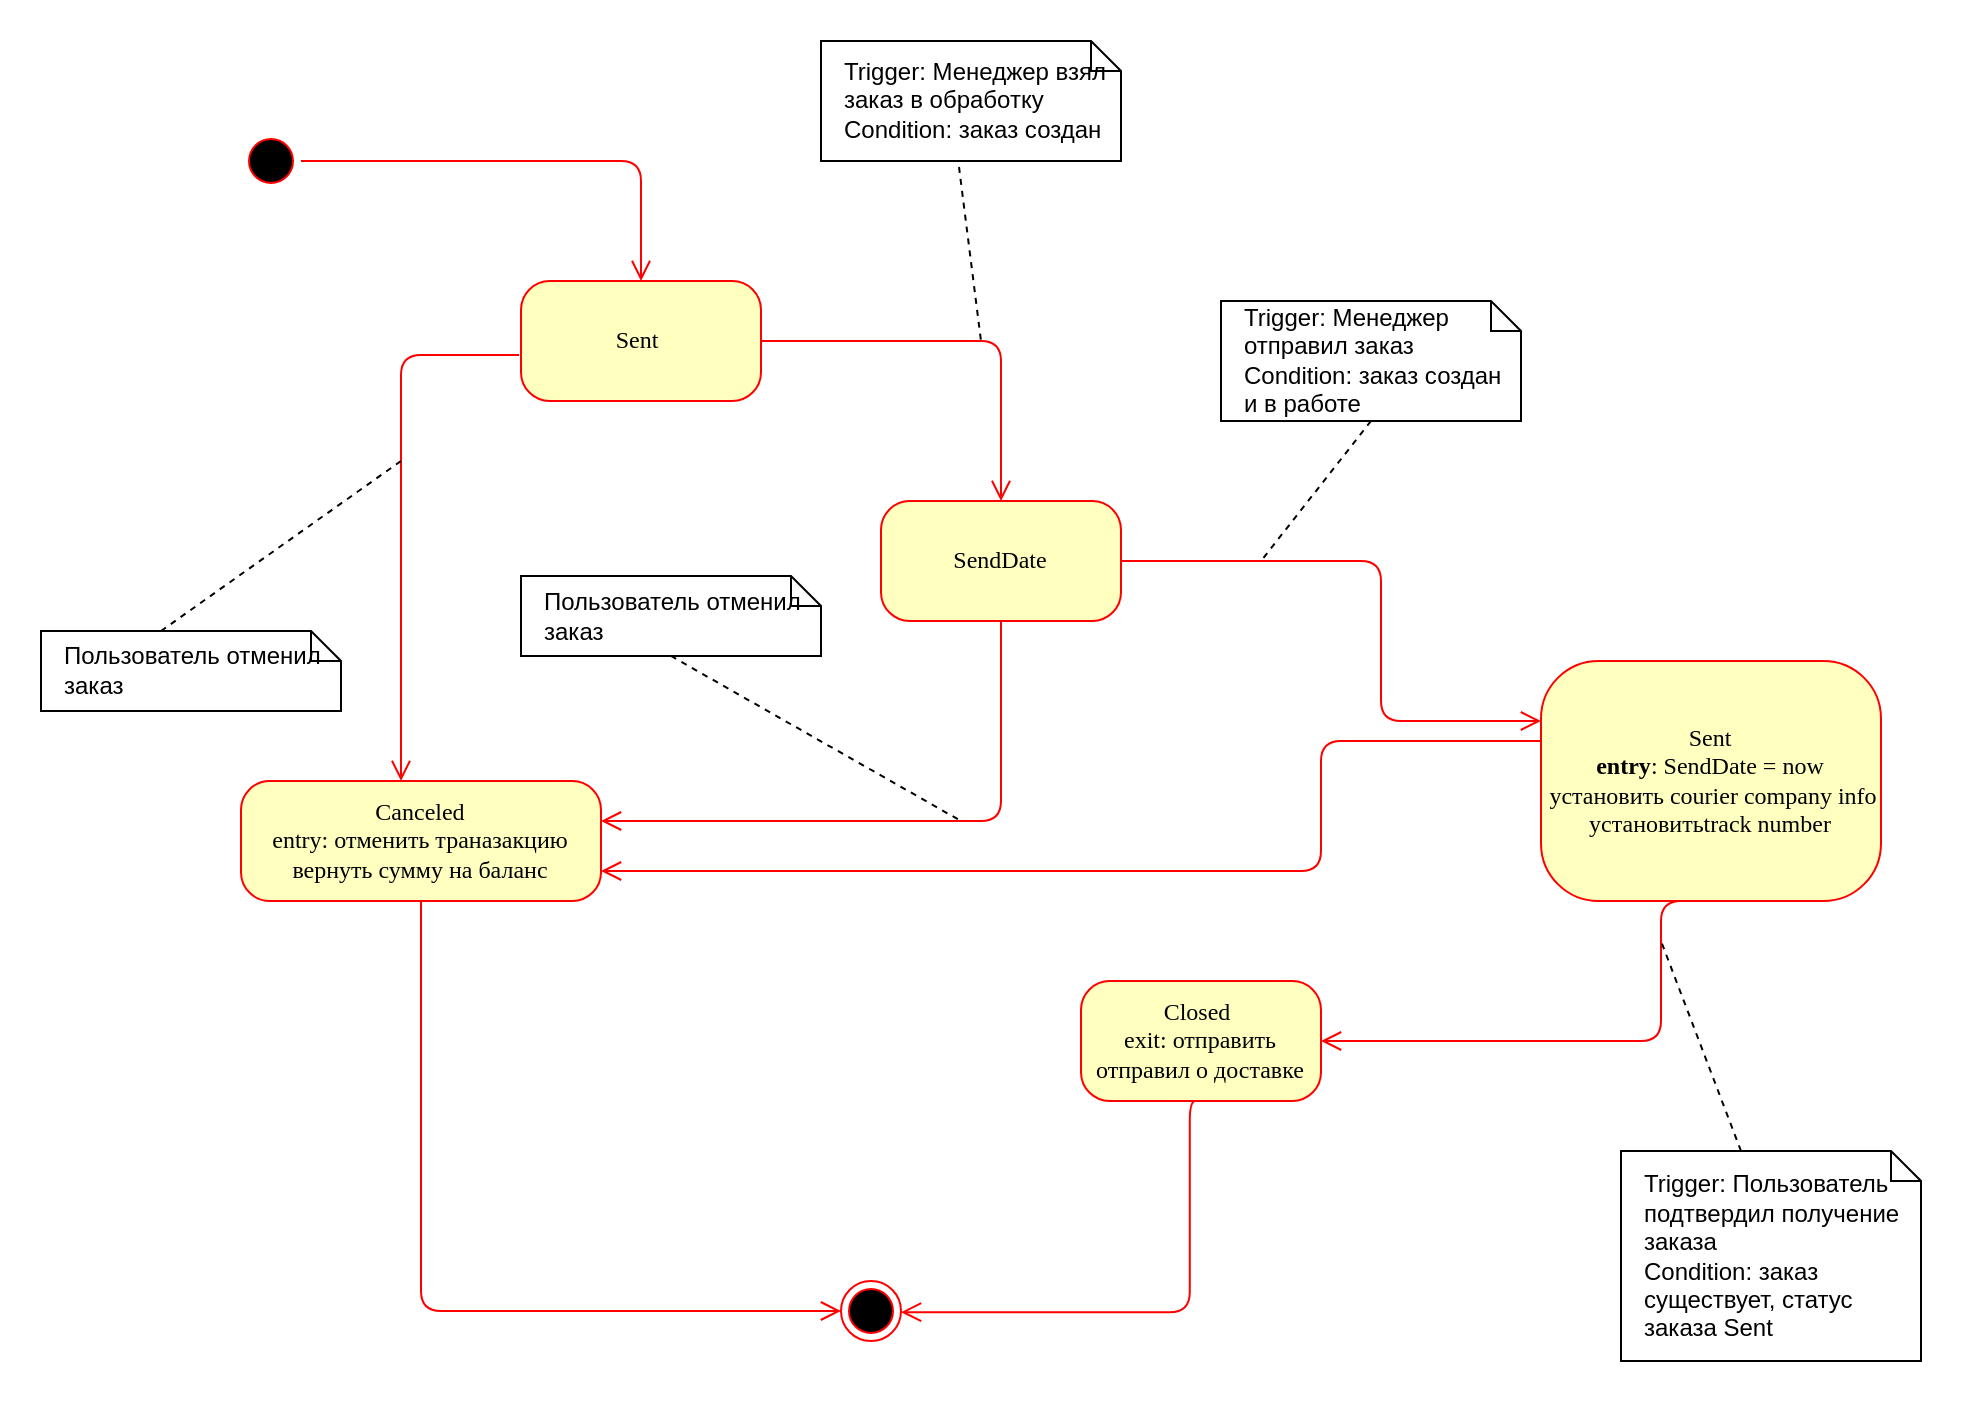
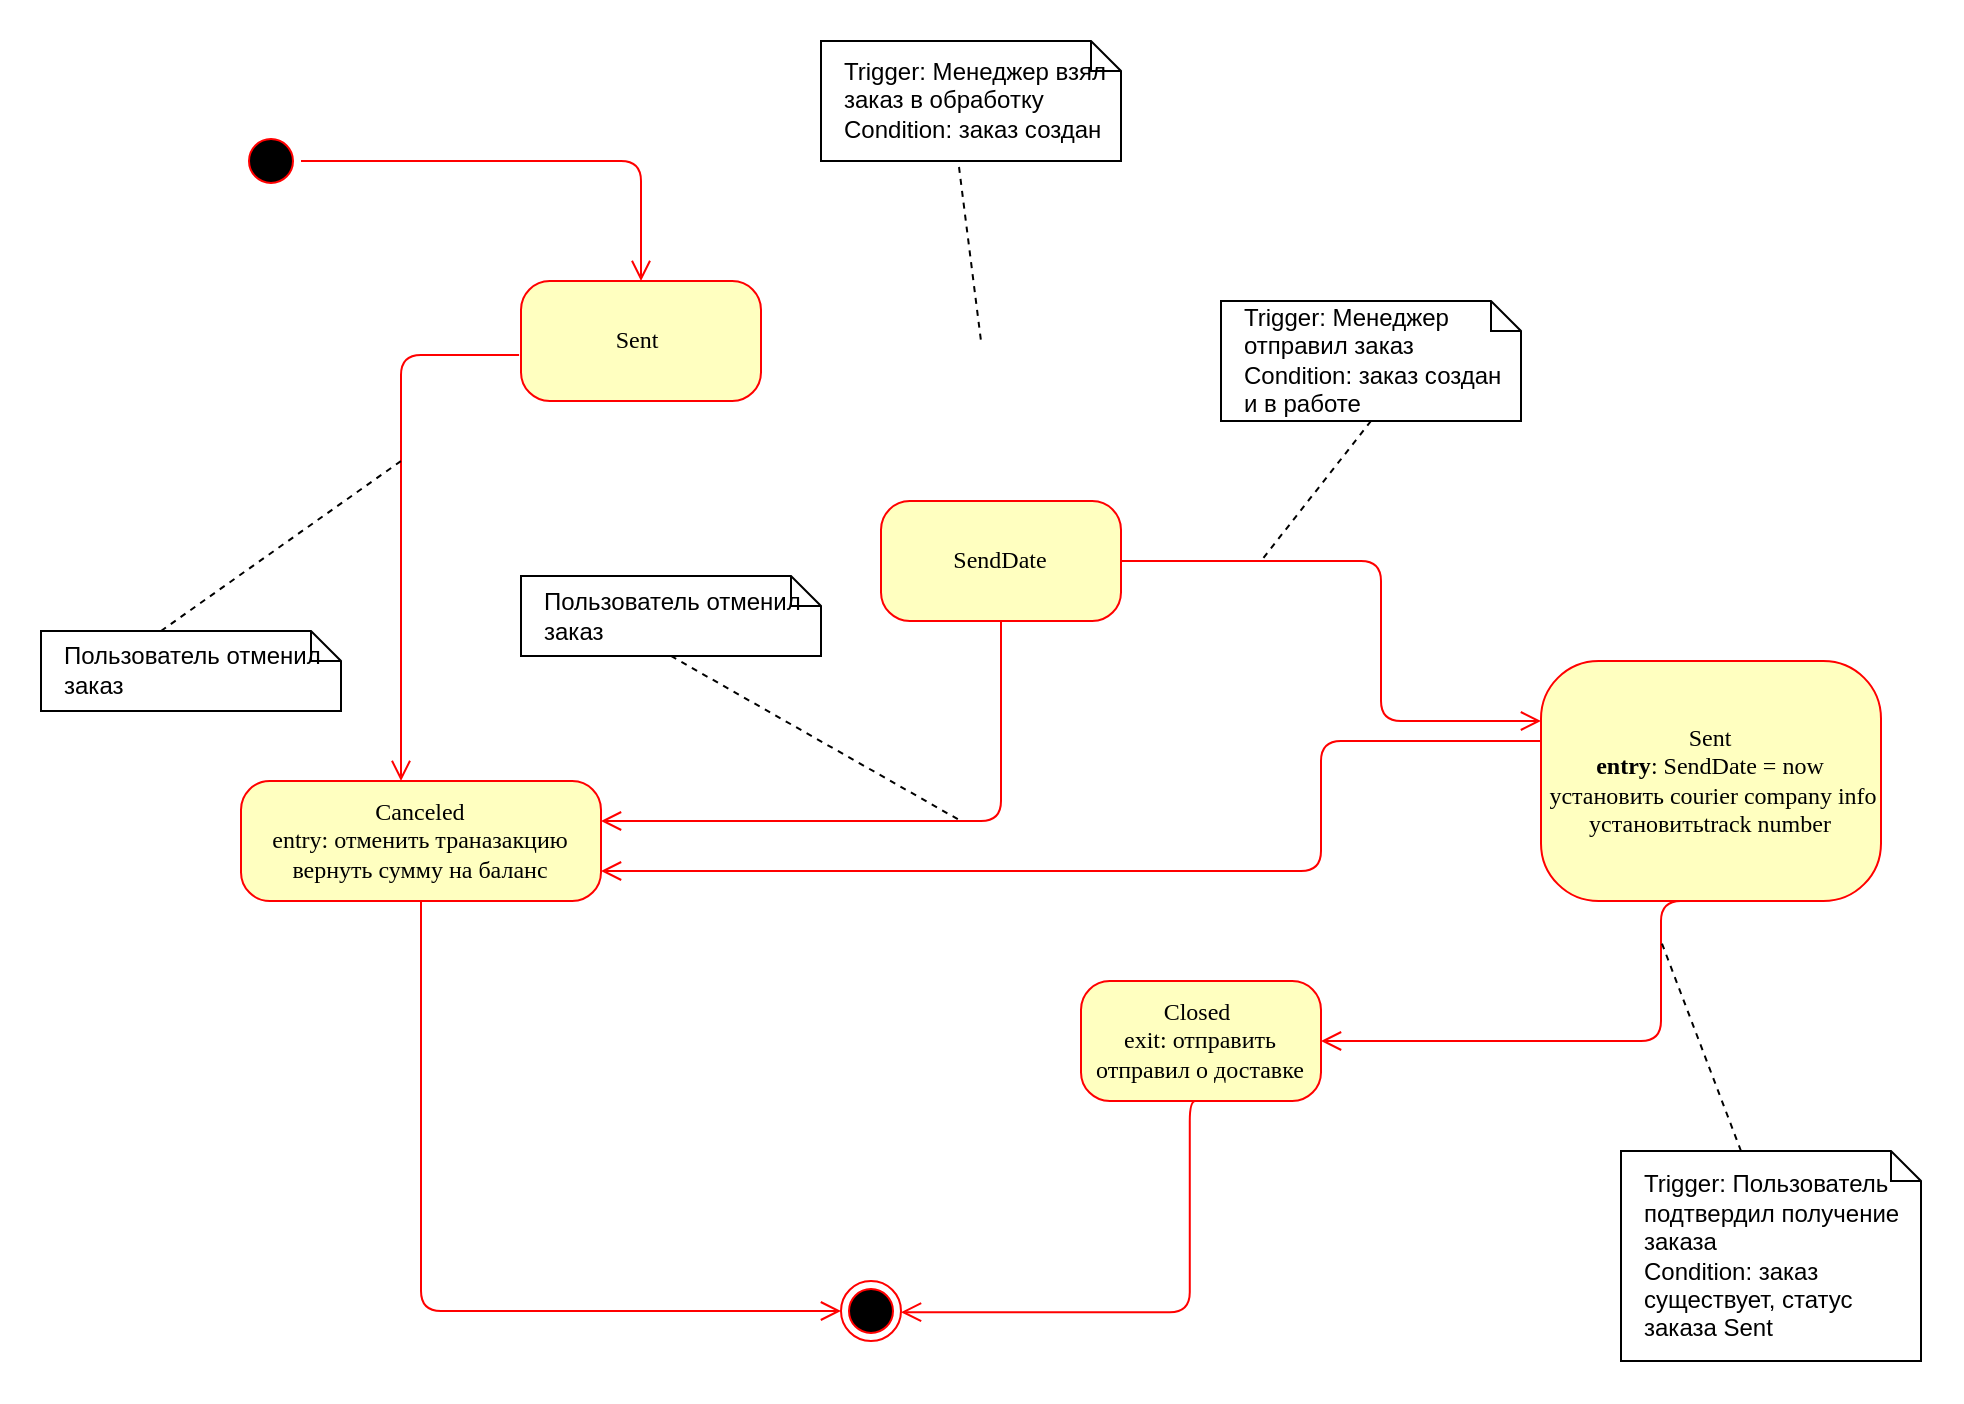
(951, 341) -> none
